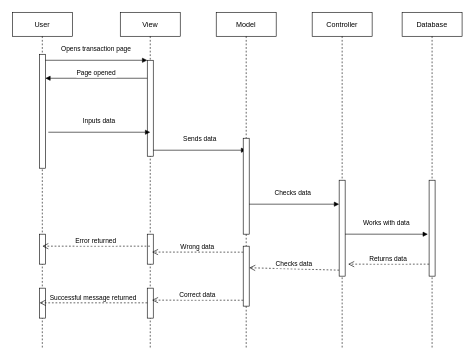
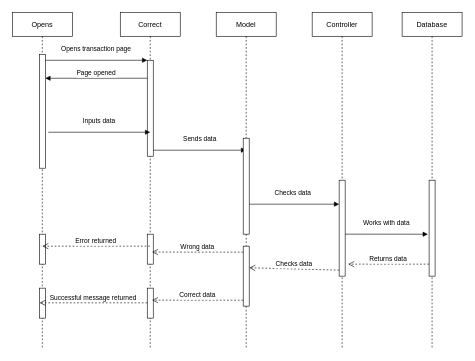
(42, 25) -> (42, 25)
(150, 25) -> (150, 25)
